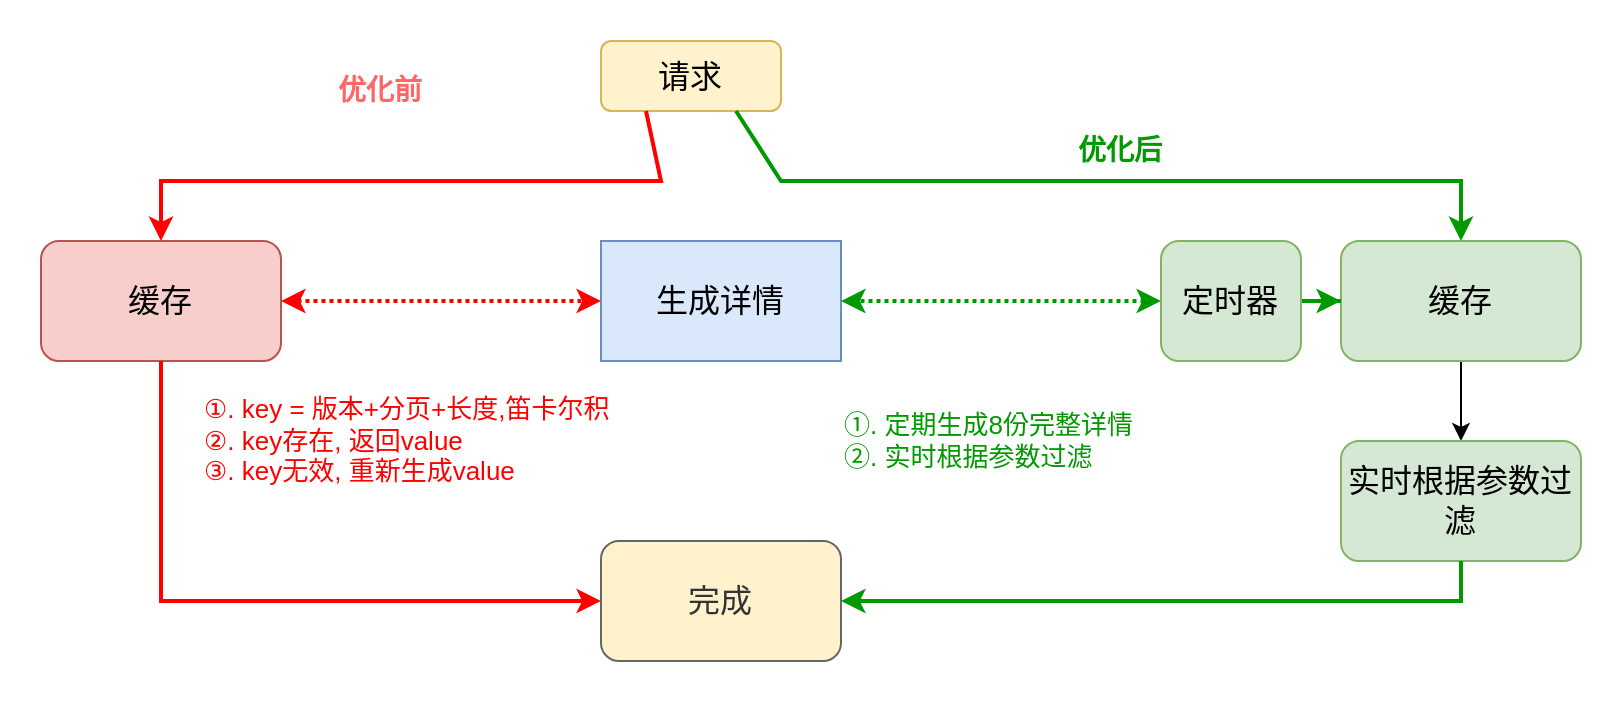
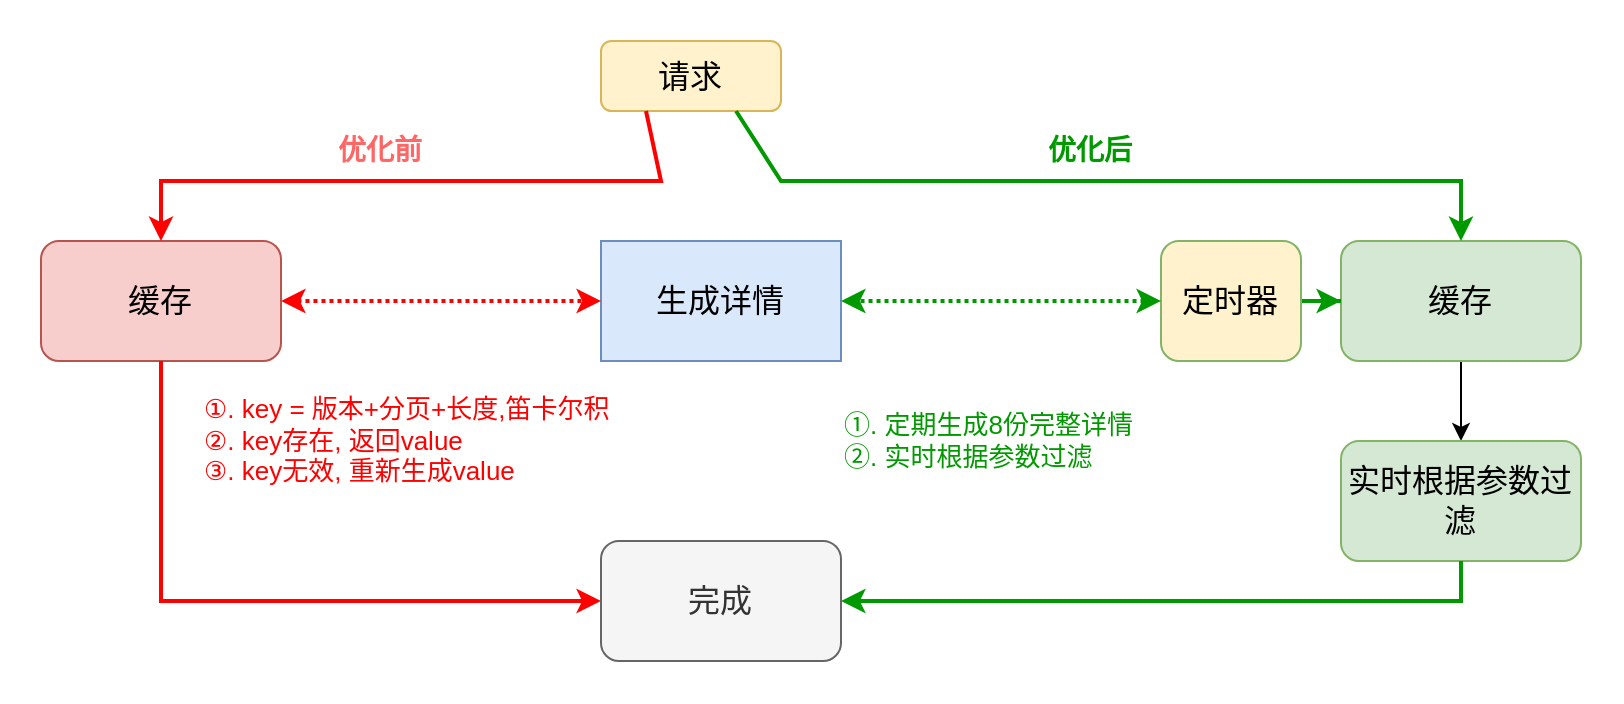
(381, 91) -> (381, 151)
(1121, 151) -> (1091, 151)
(1231, 301) -> (1231, 301)
(721, 601) -> (721, 601)
